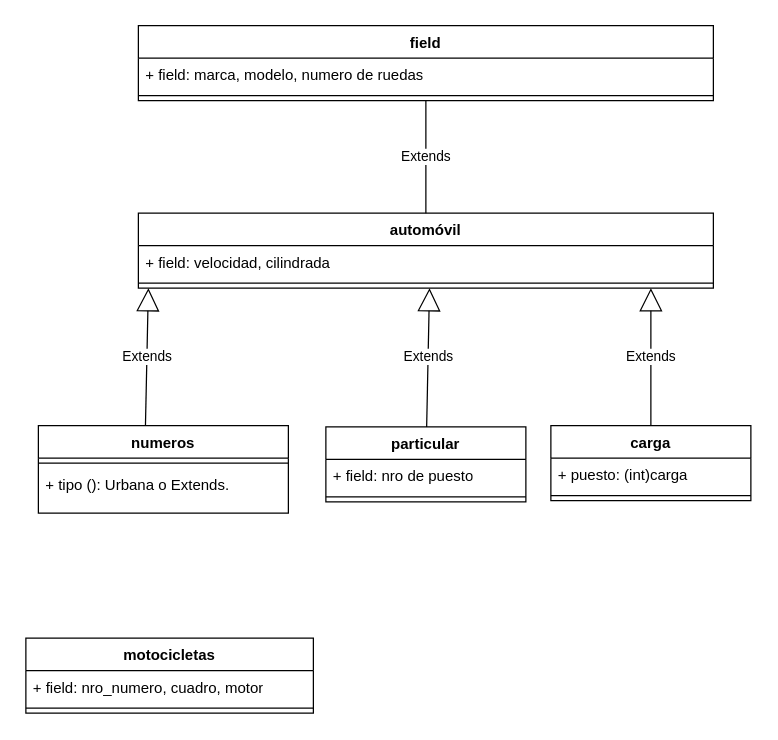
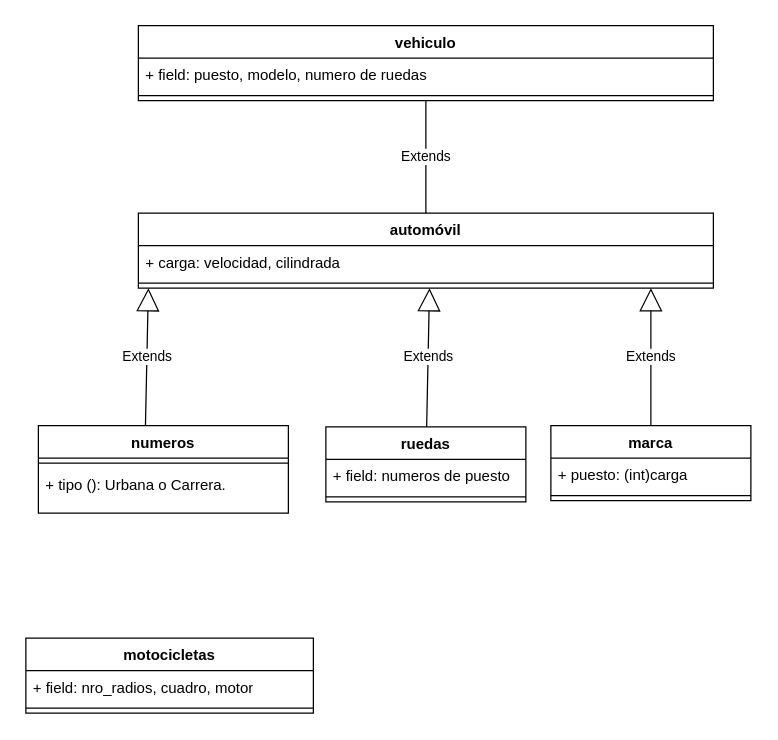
(426, 43) -> (426, 43)
(290, 76) -> (294, 76)
(248, 263) -> (252, 263)
(651, 443) -> (651, 443)
(426, 445) -> (426, 445)
(412, 477) -> (427, 486)
(150, 486) -> (150, 486)
(158, 688) -> (156, 688)
